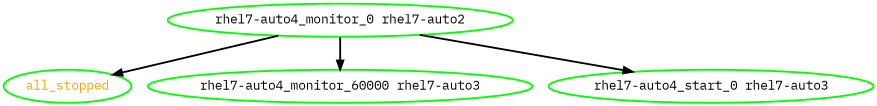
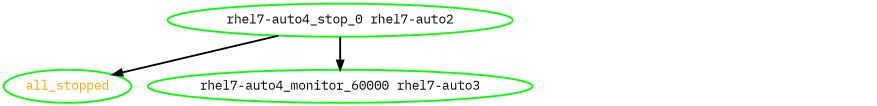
(340, 20) -> (340, 20)
(711, 86) -> none
